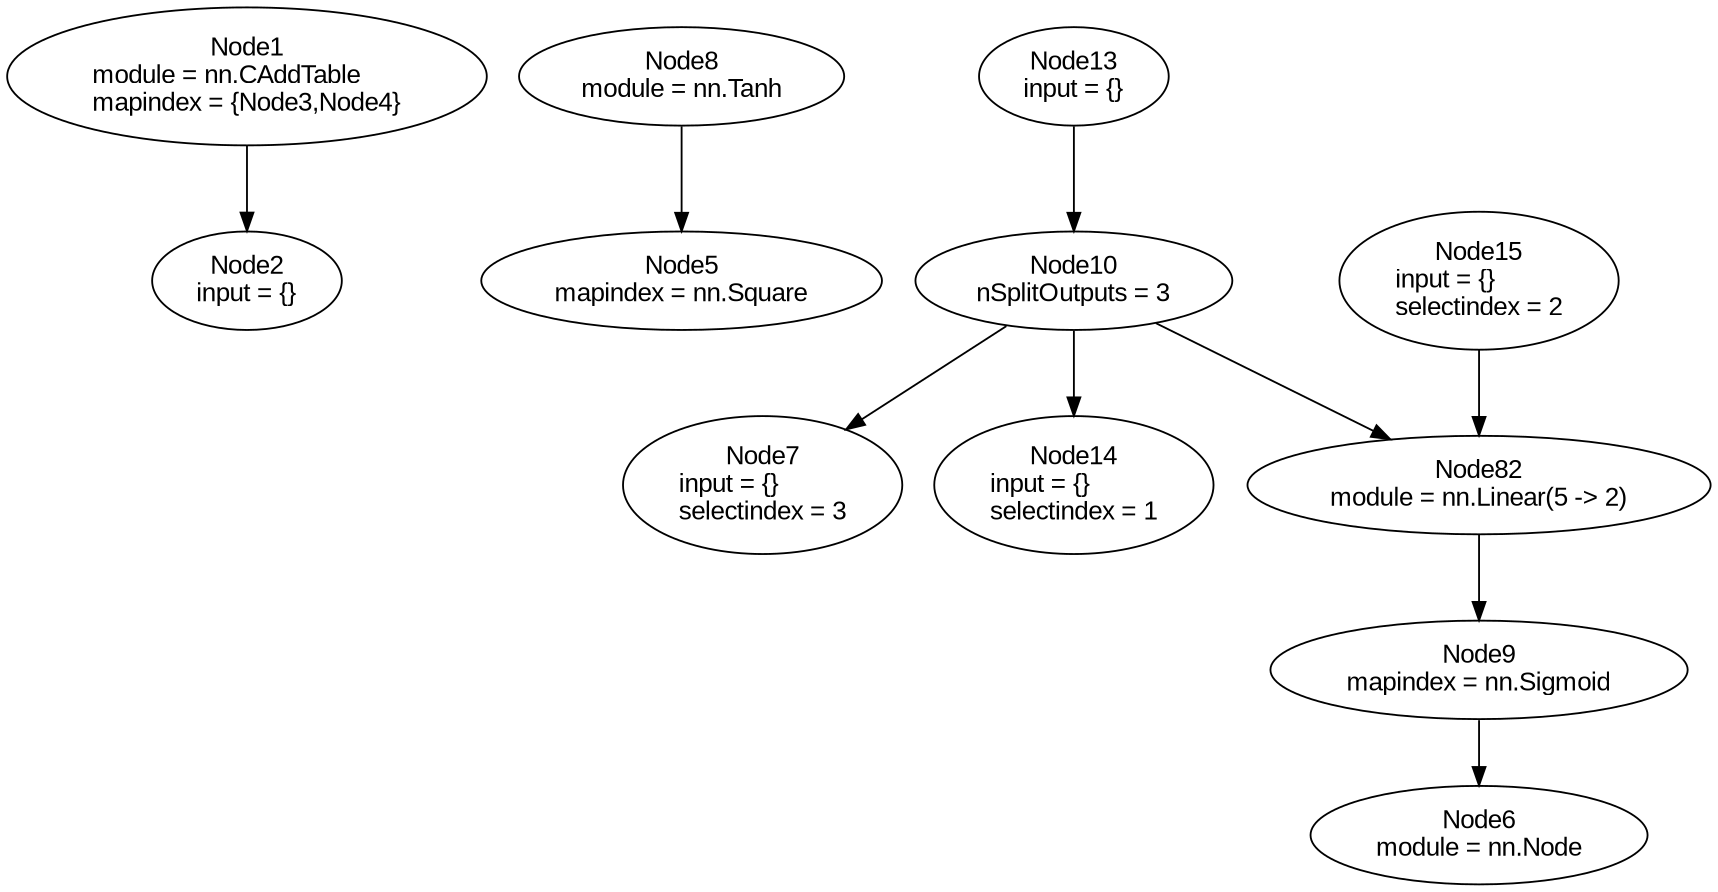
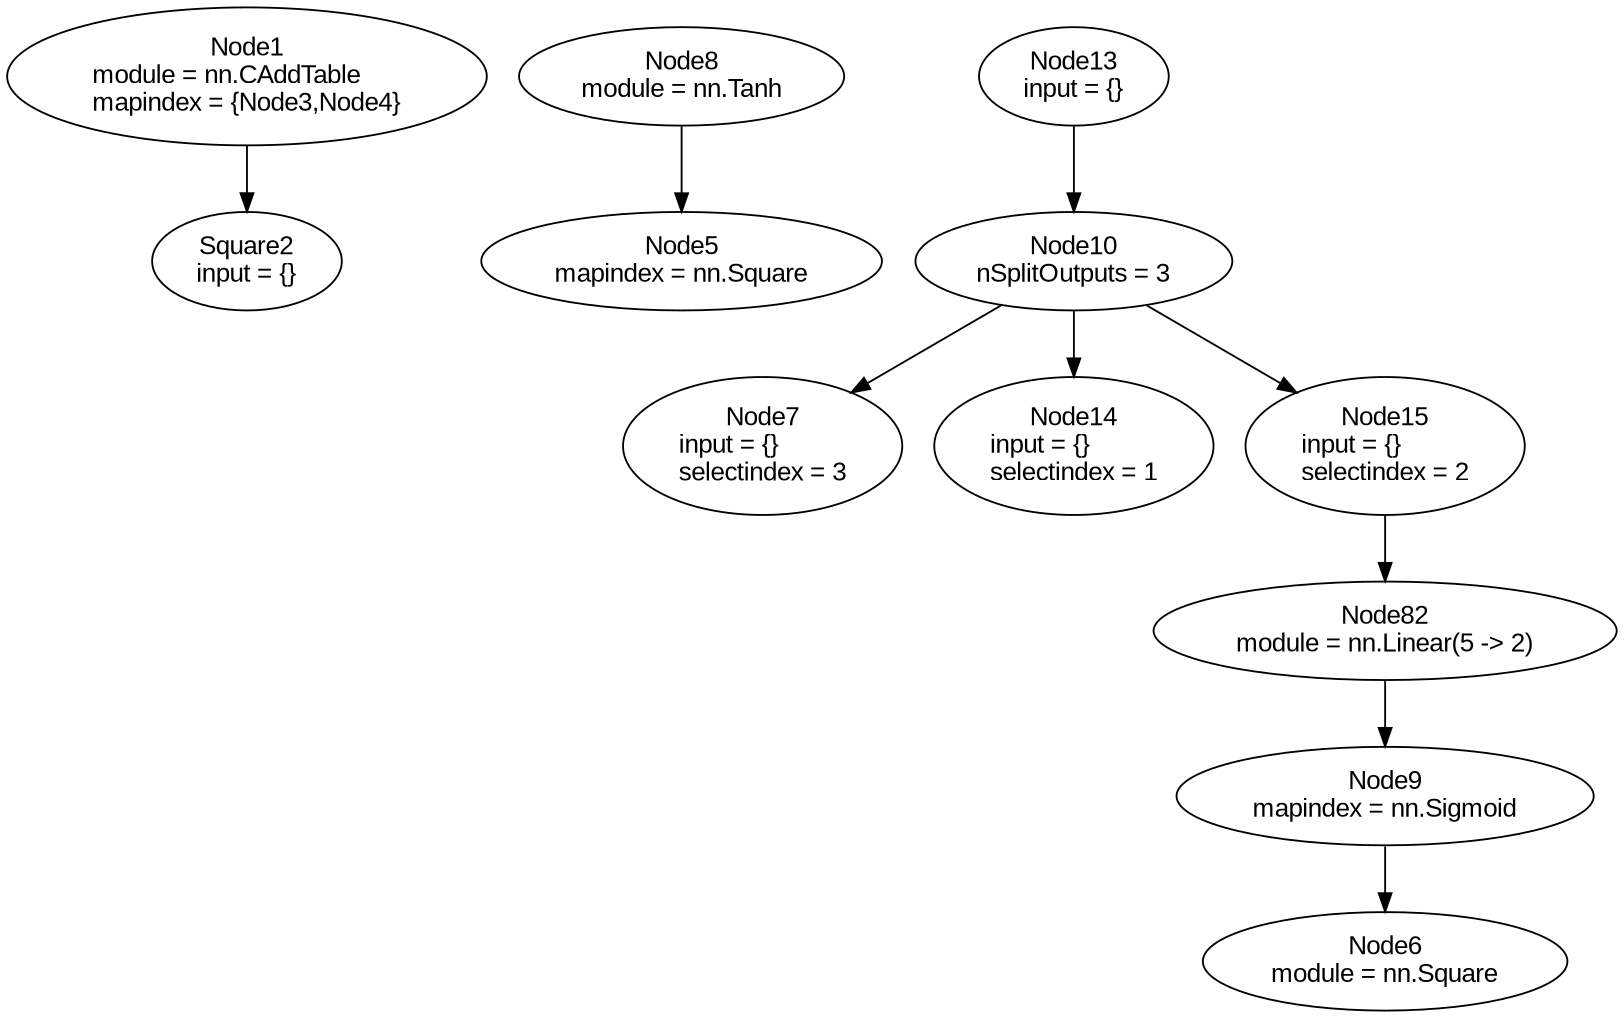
(247, 281) -> (247, 261)
(1265, 377) -> (1213, 344)
(1479, 835) -> (1385, 961)
